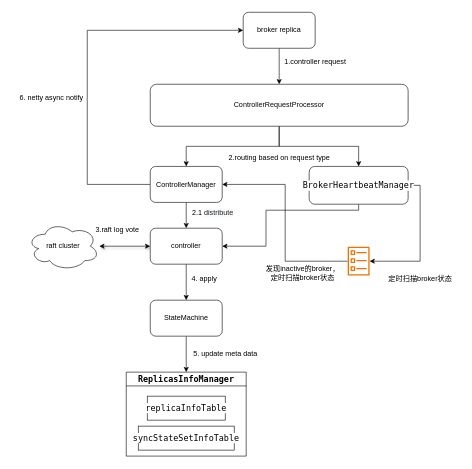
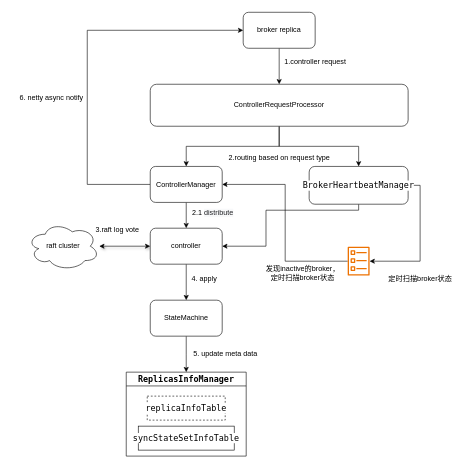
(186, 408) -> (186, 408)
